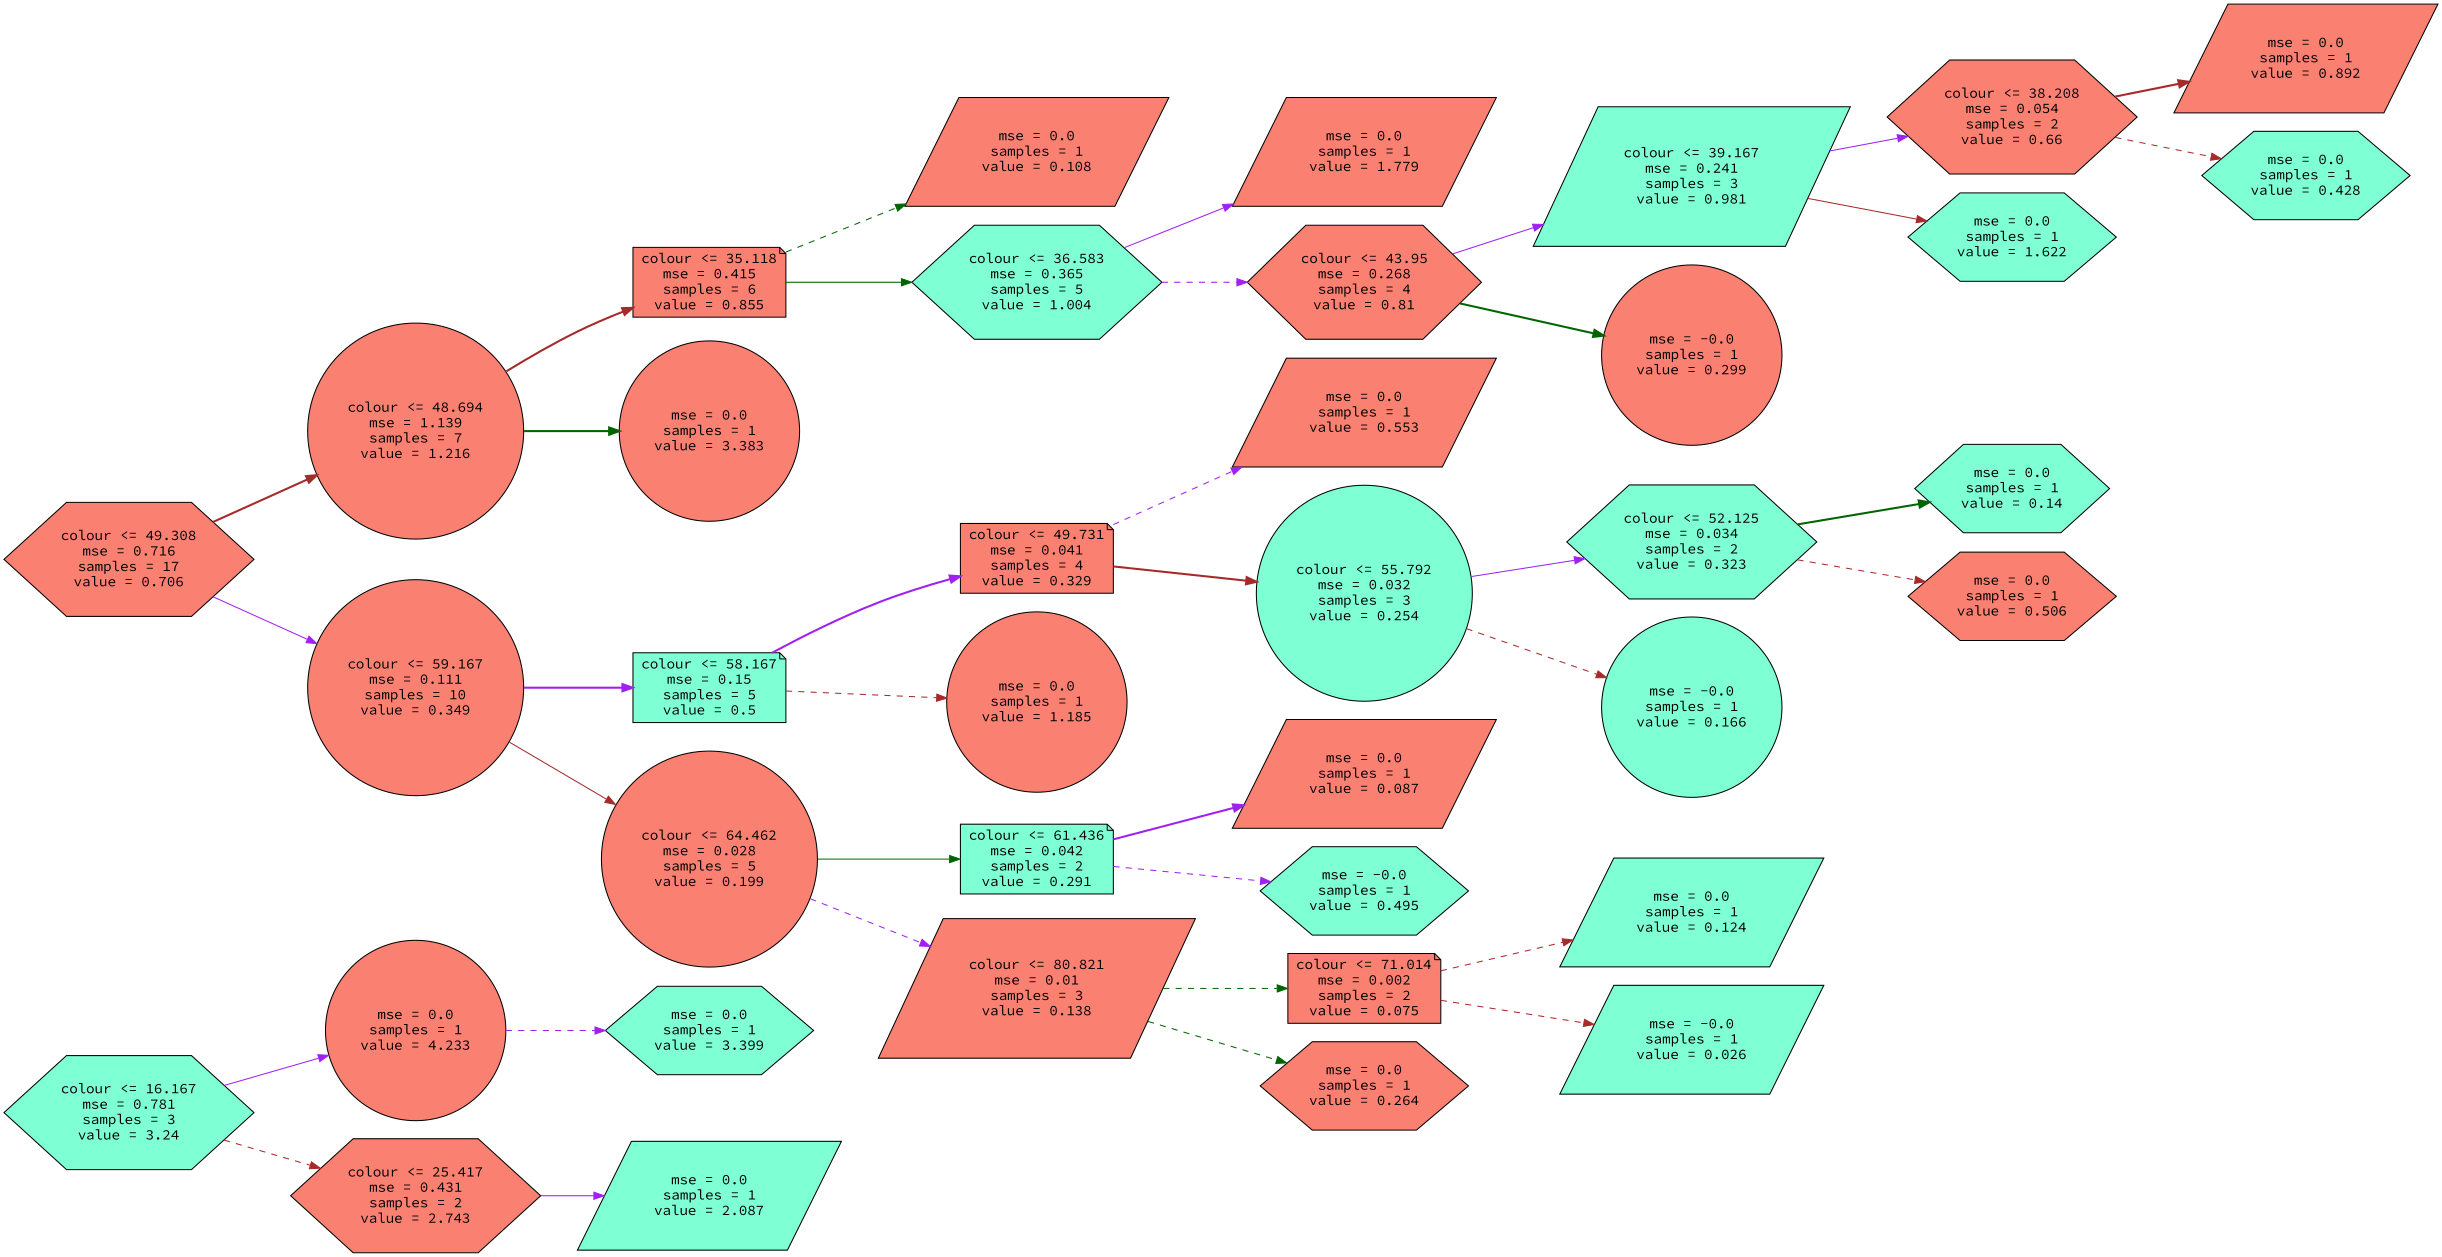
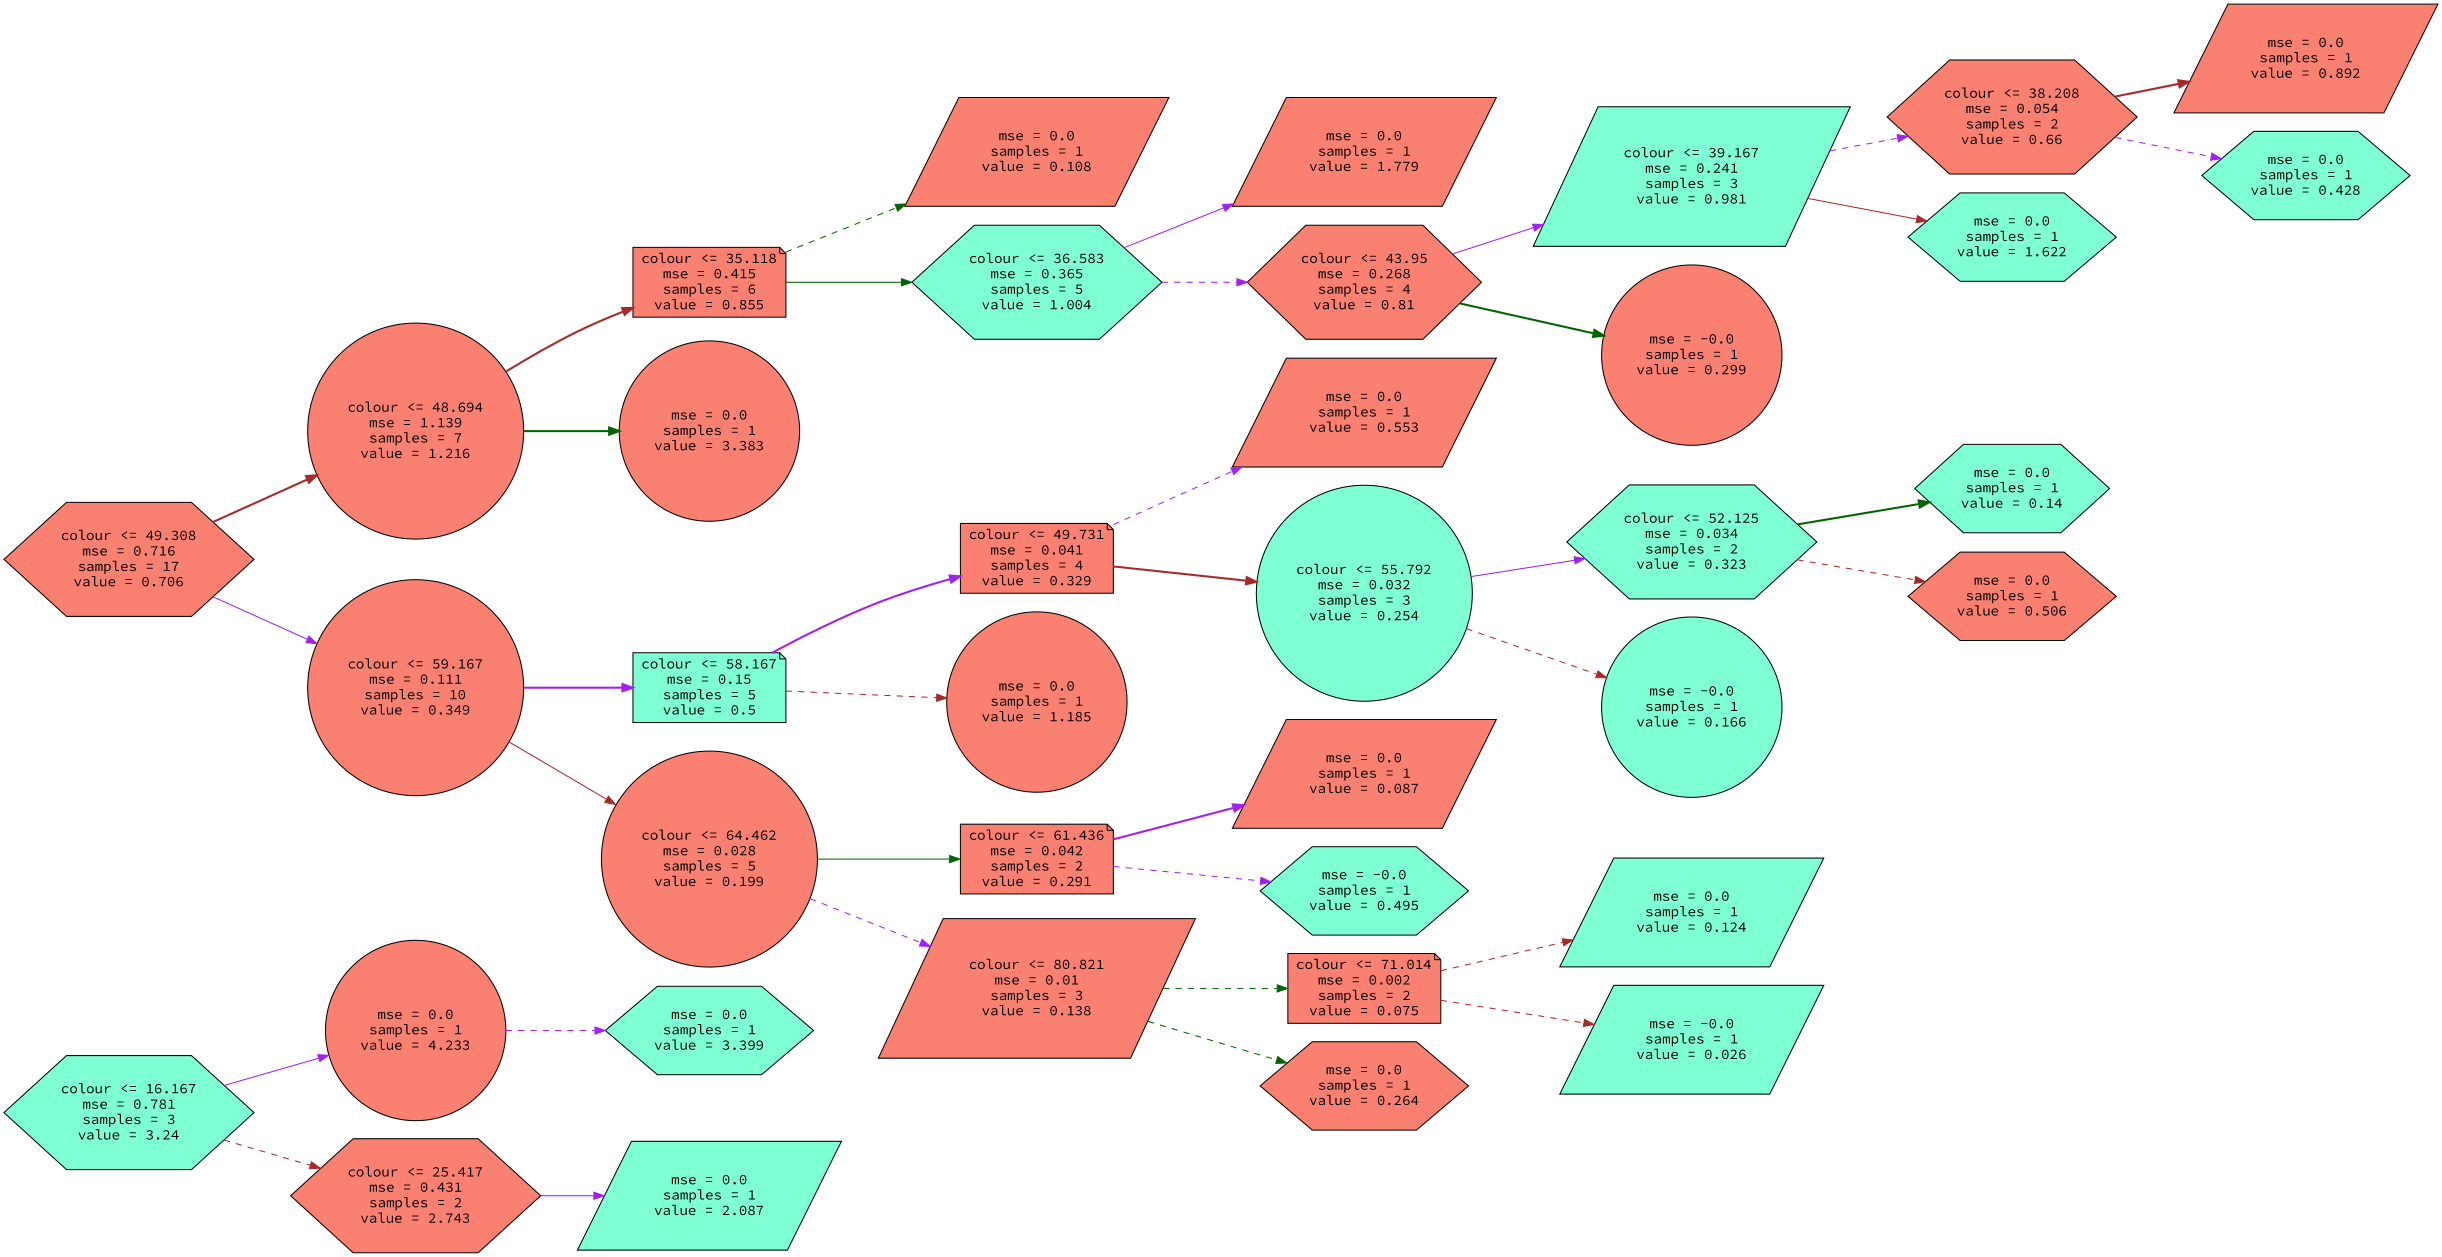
(1864, 145) -> (1864, 145)
(2163, 147) -> (2163, 147)
(1037, 859) -> (1037, 859)
